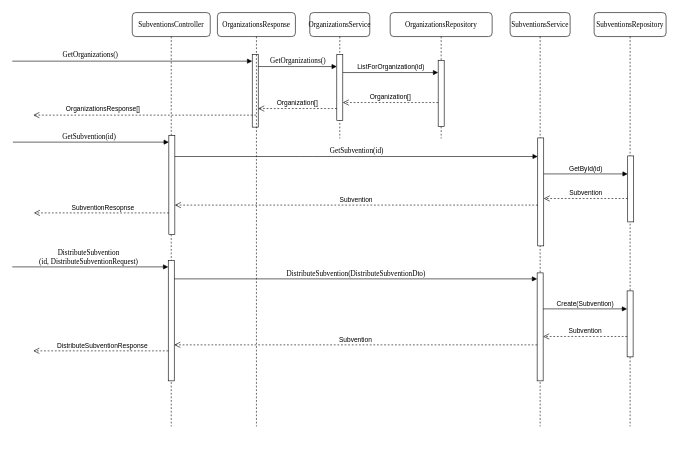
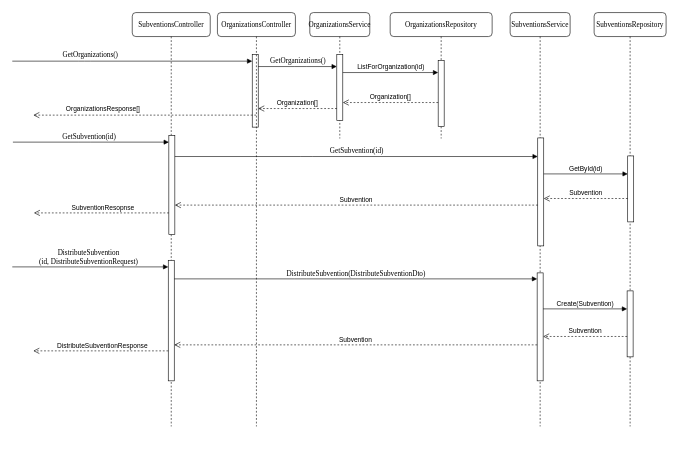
(257, 24) -> (257, 24)
